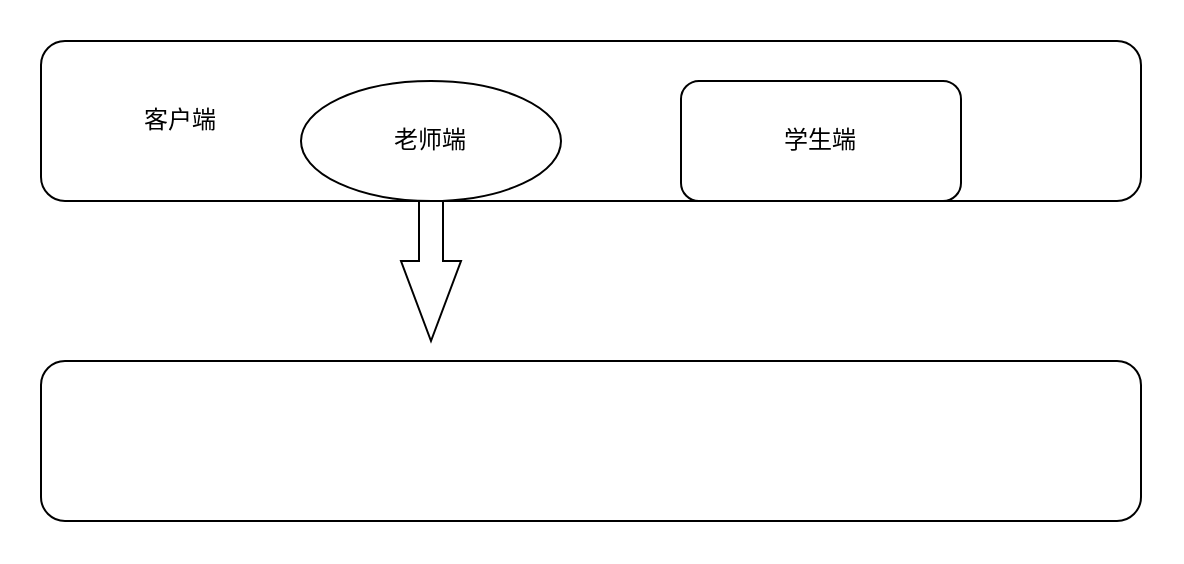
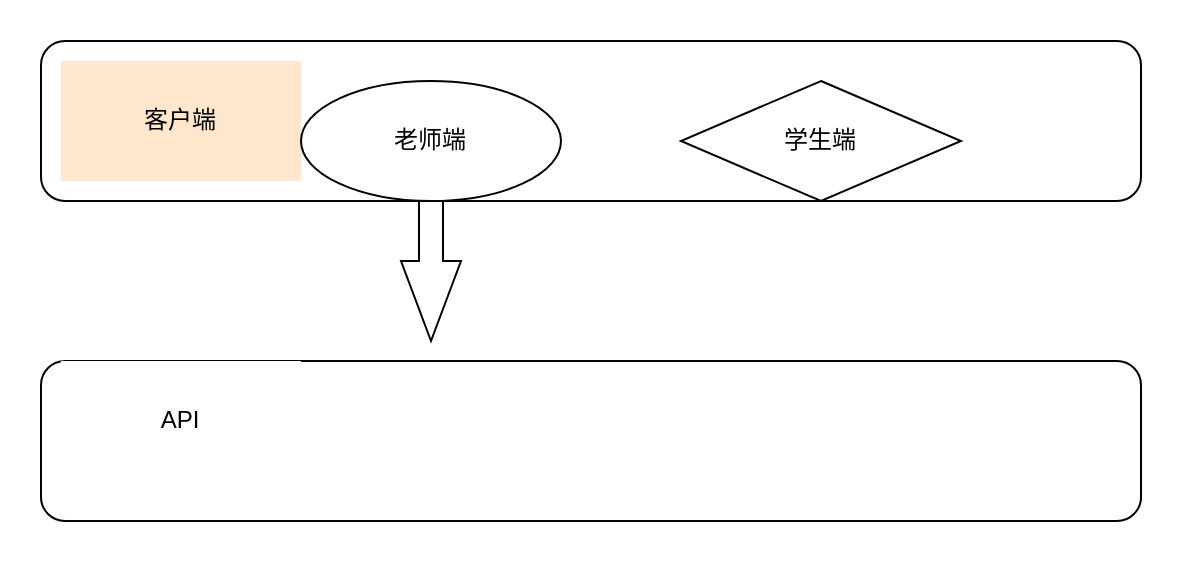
(181, 121) -> (181, 121)
(821, 141) -> (821, 141)
none -> (181, 421)
